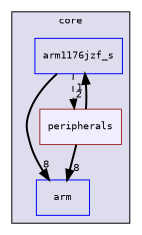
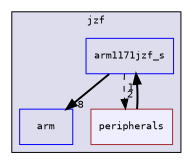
(71, 21) -> (96, 21)
(79, 56) -> (130, 56)
(73, 158) -> none
